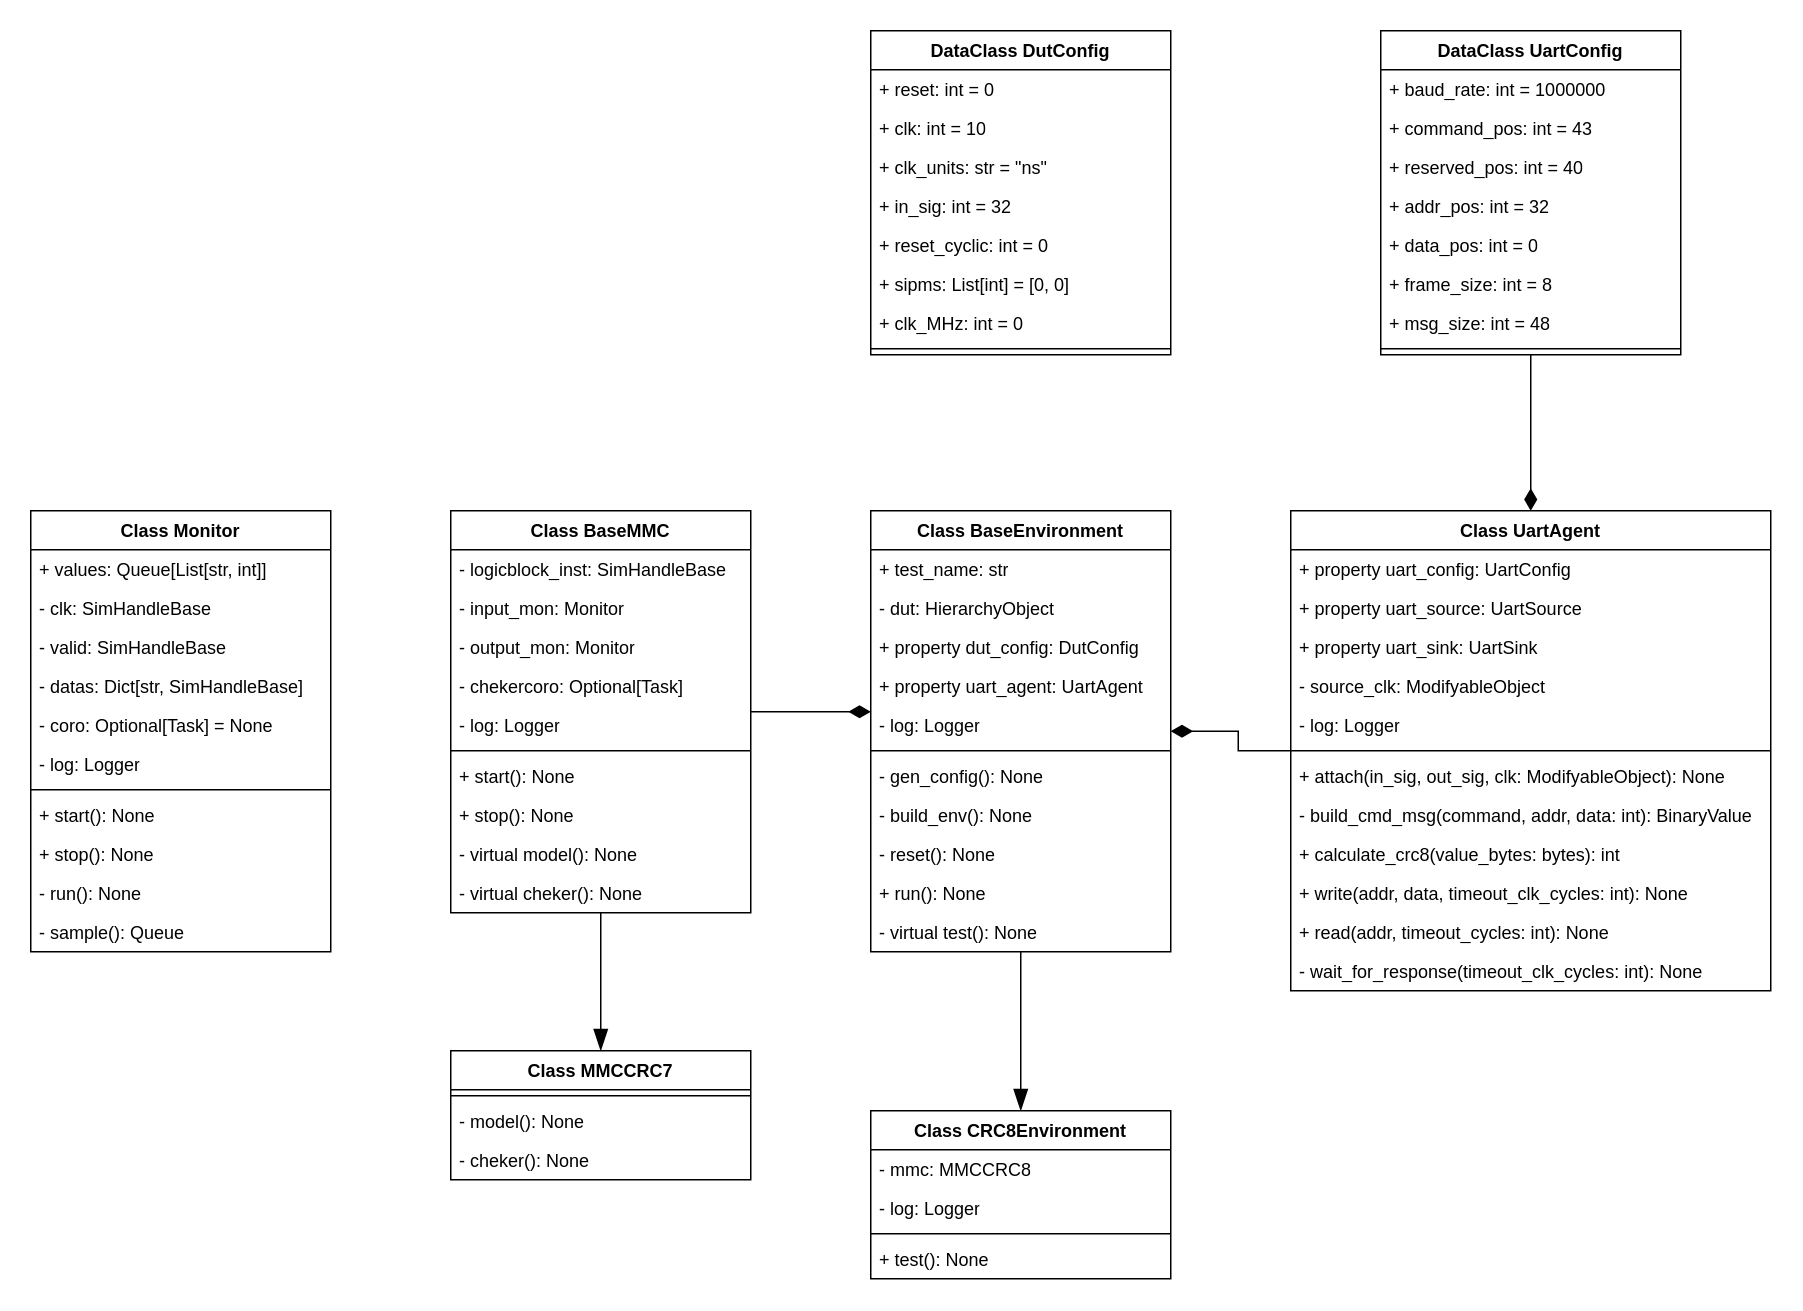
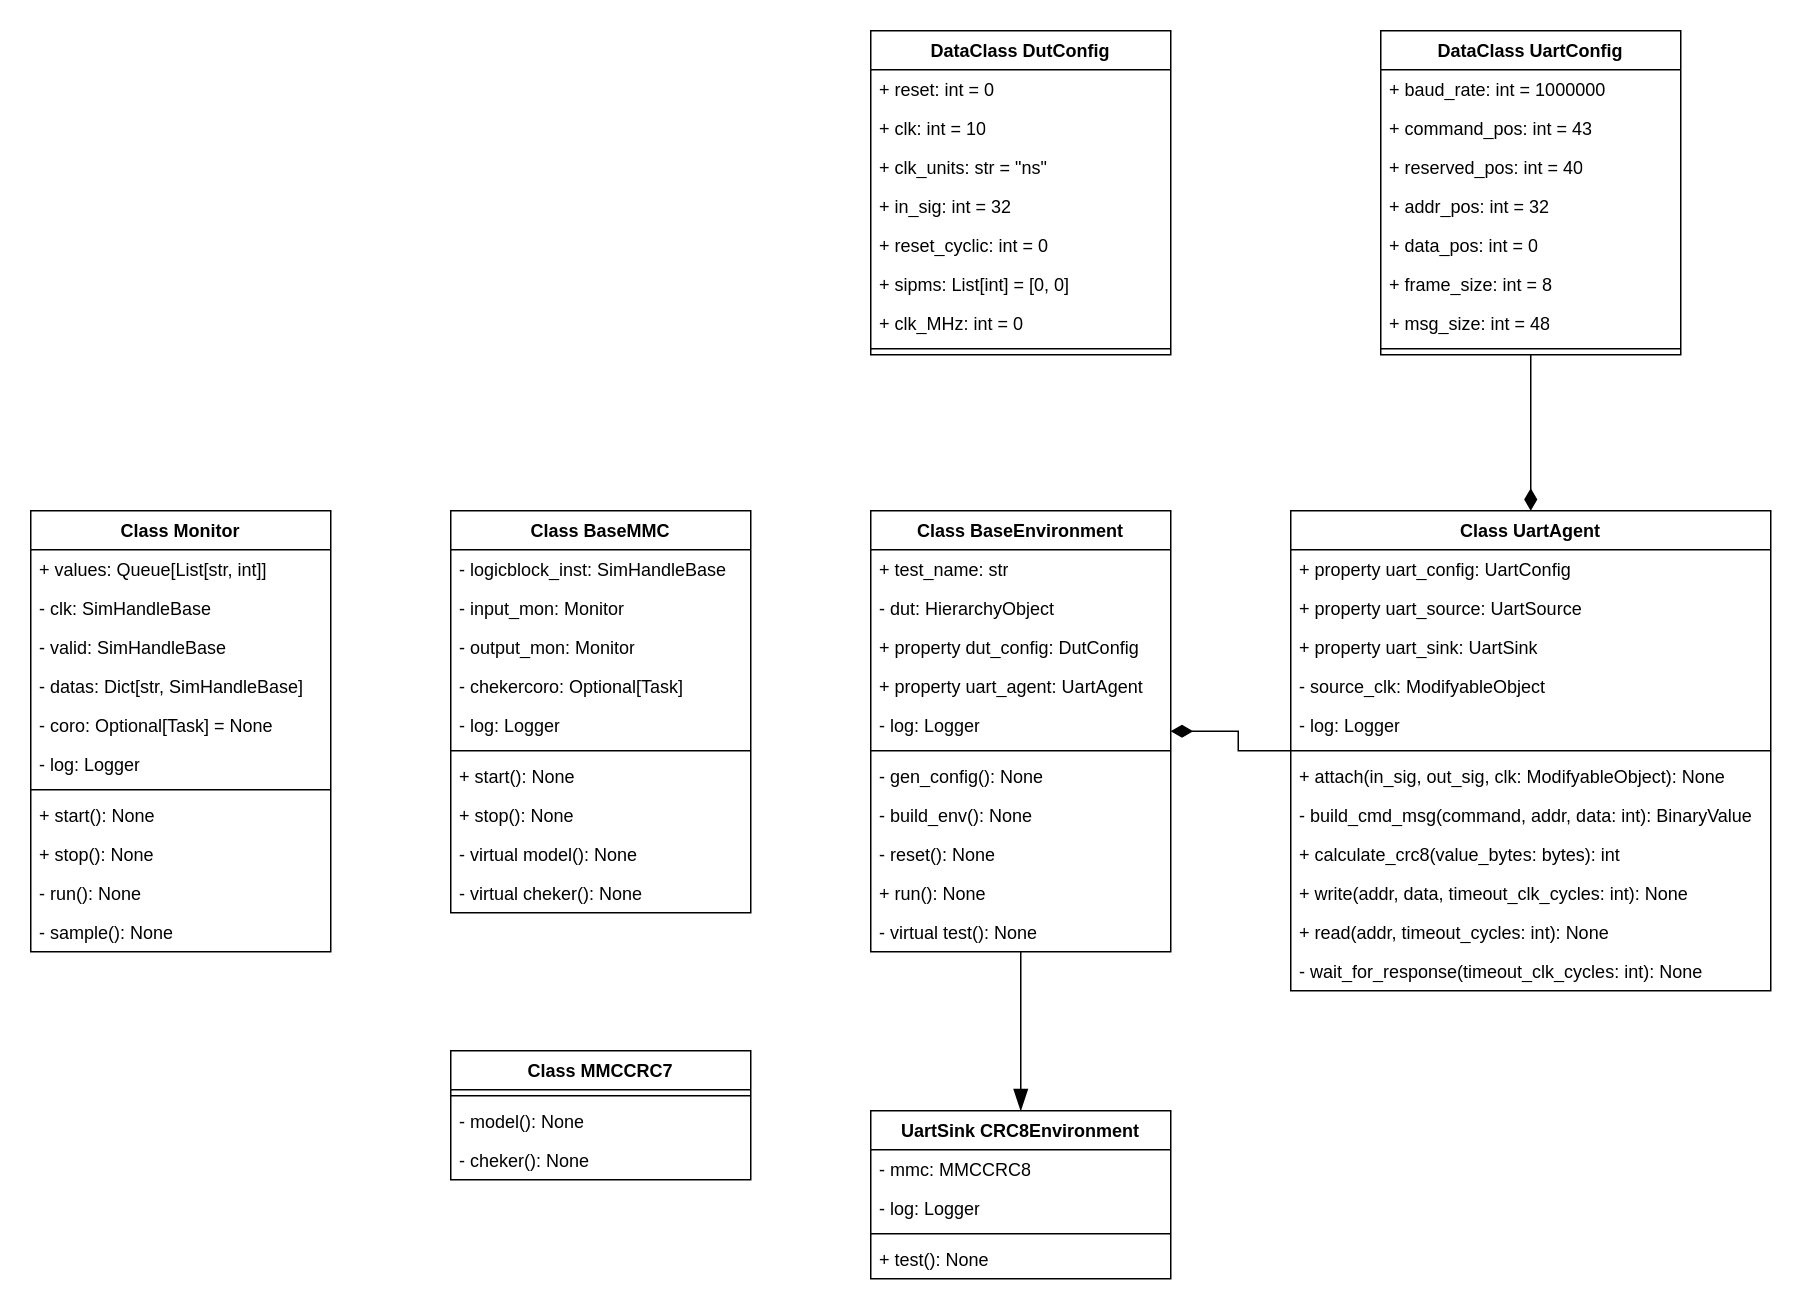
(801, 712) -> none
(116, 934) -> (111, 934)
(601, 972) -> none
(1021, 1132) -> (1021, 1132)
